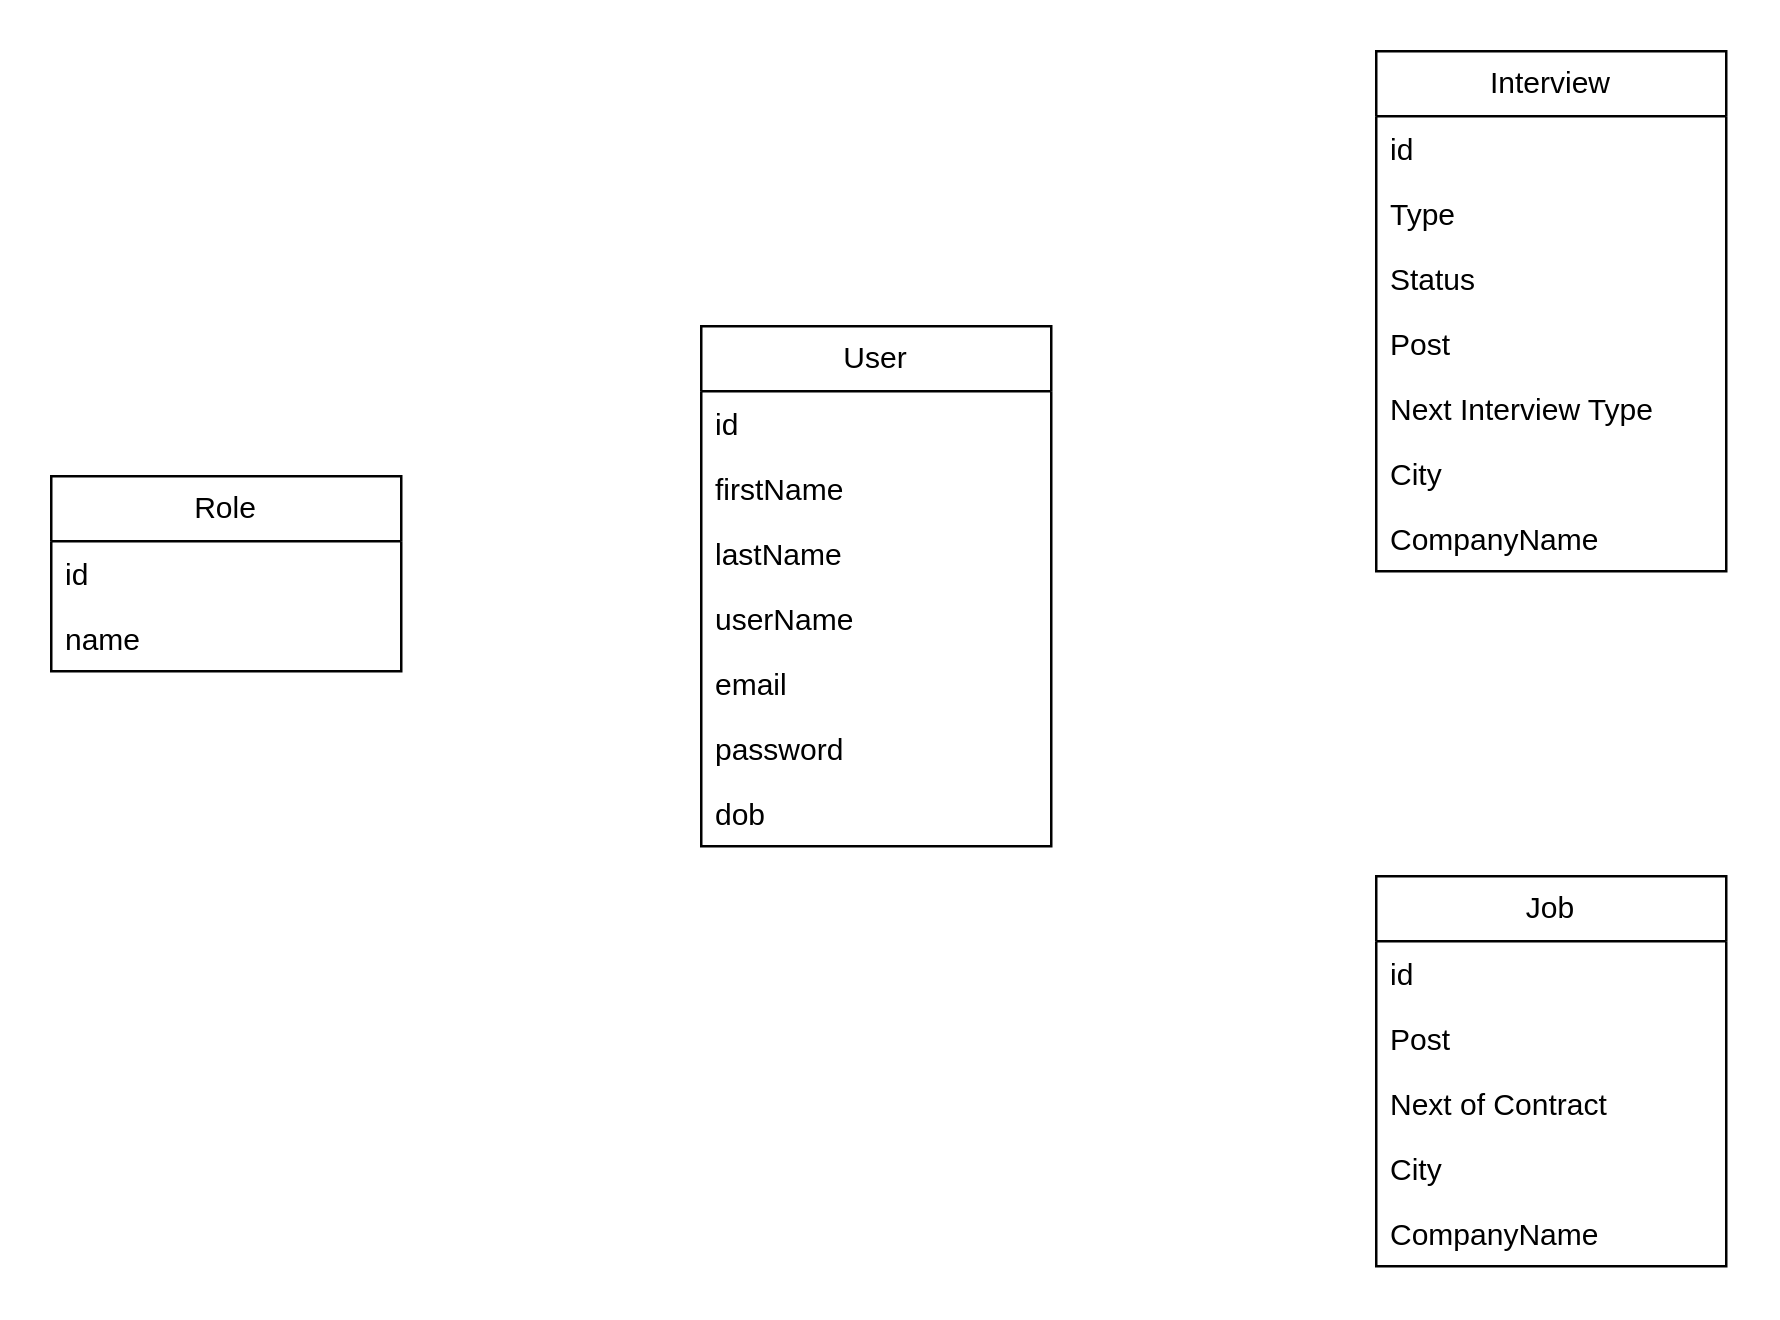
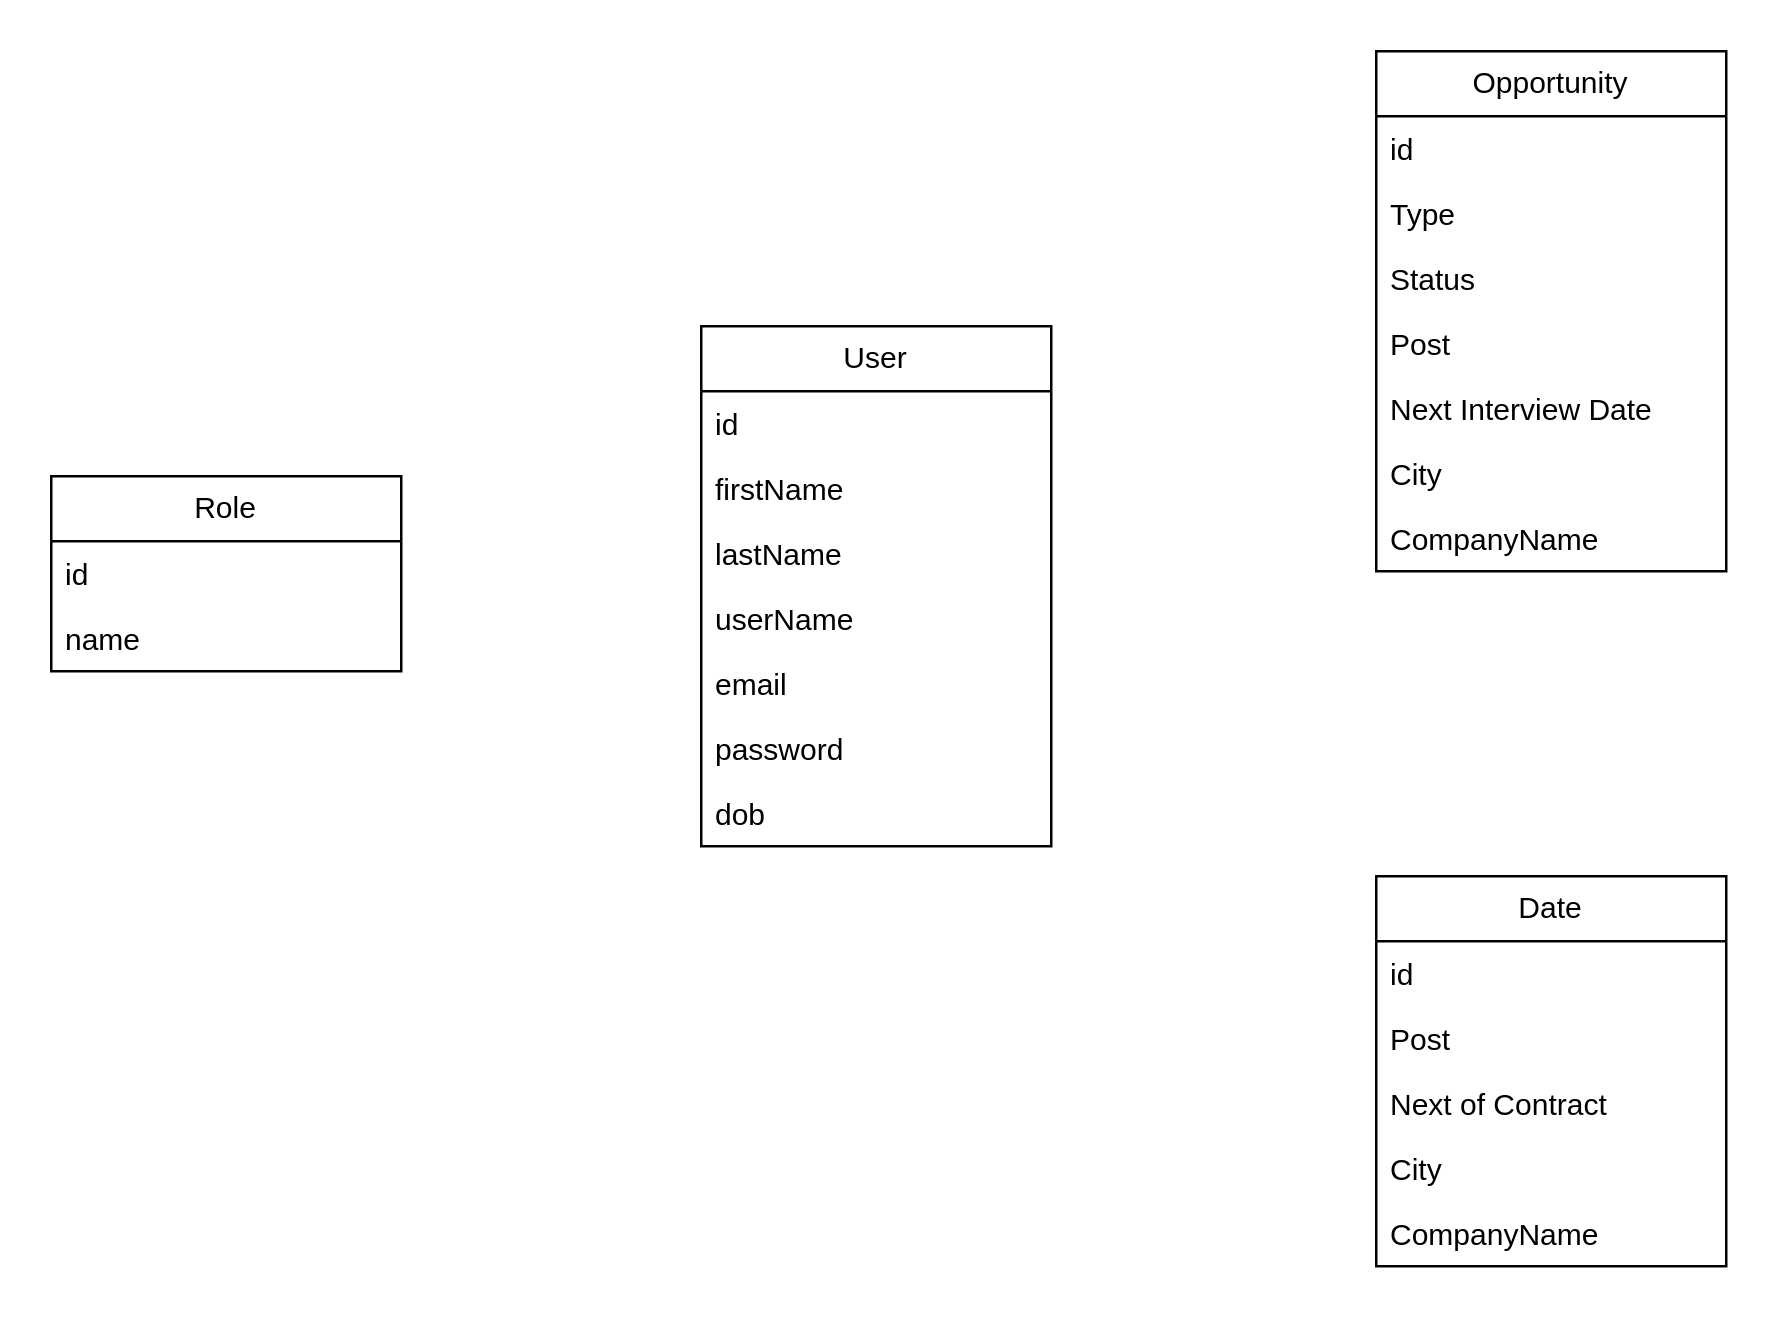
(1551, 84) -> (1551, 84)
(1539, 412) -> (1539, 412)
(1551, 909) -> (1551, 909)
